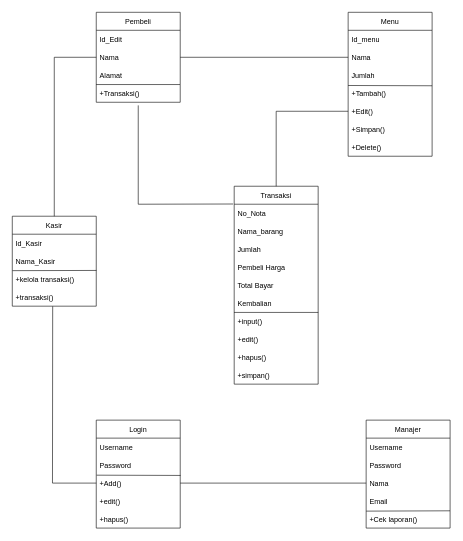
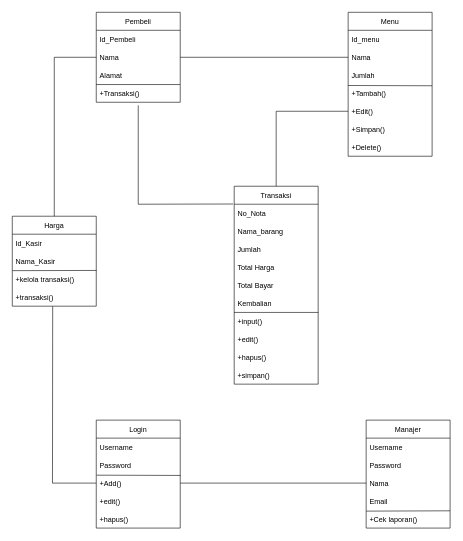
(113, 40) -> (118, 40)
(54, 226) -> (54, 226)
(261, 268) -> (258, 268)
